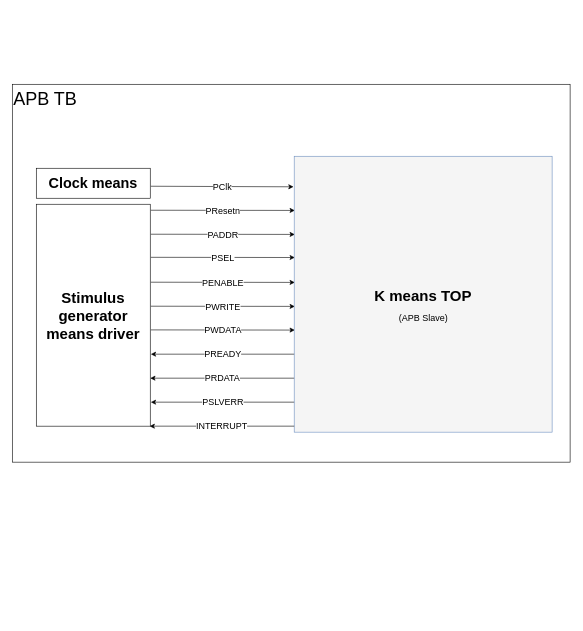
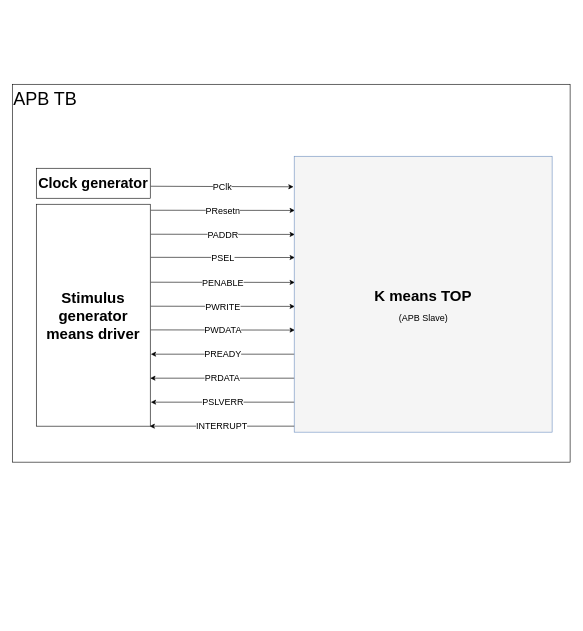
(93, 183) -> (93, 183)
